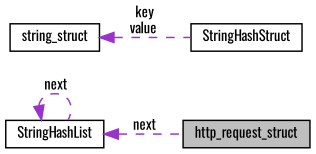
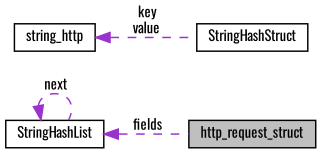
(55, 37) -> (55, 37)
(143, 126) -> (146, 126)
